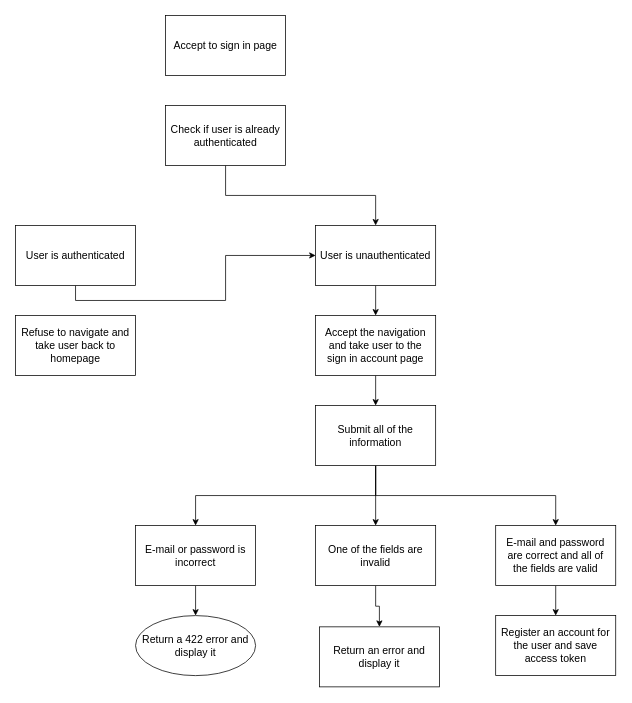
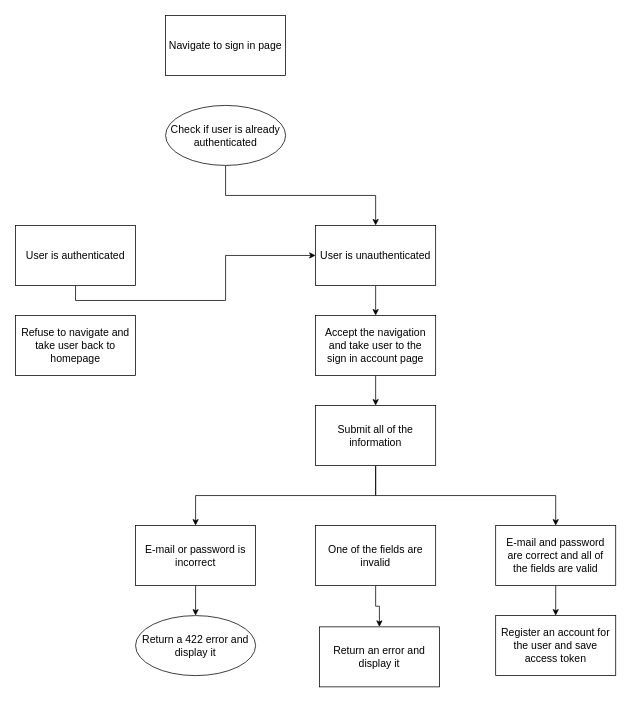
(225, 45) -> (225, 45)
(225, 135) -> (225, 135)
(375, 509) -> none
